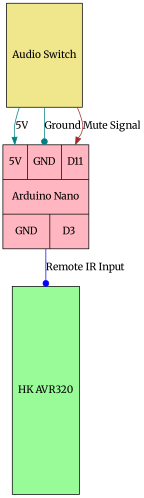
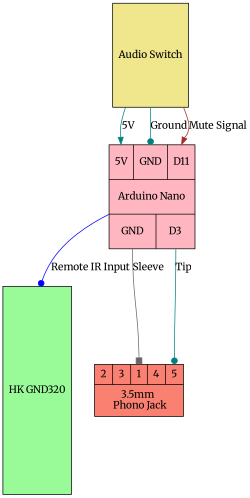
(46, 390) -> (37, 390)
none -> (139, 390)
